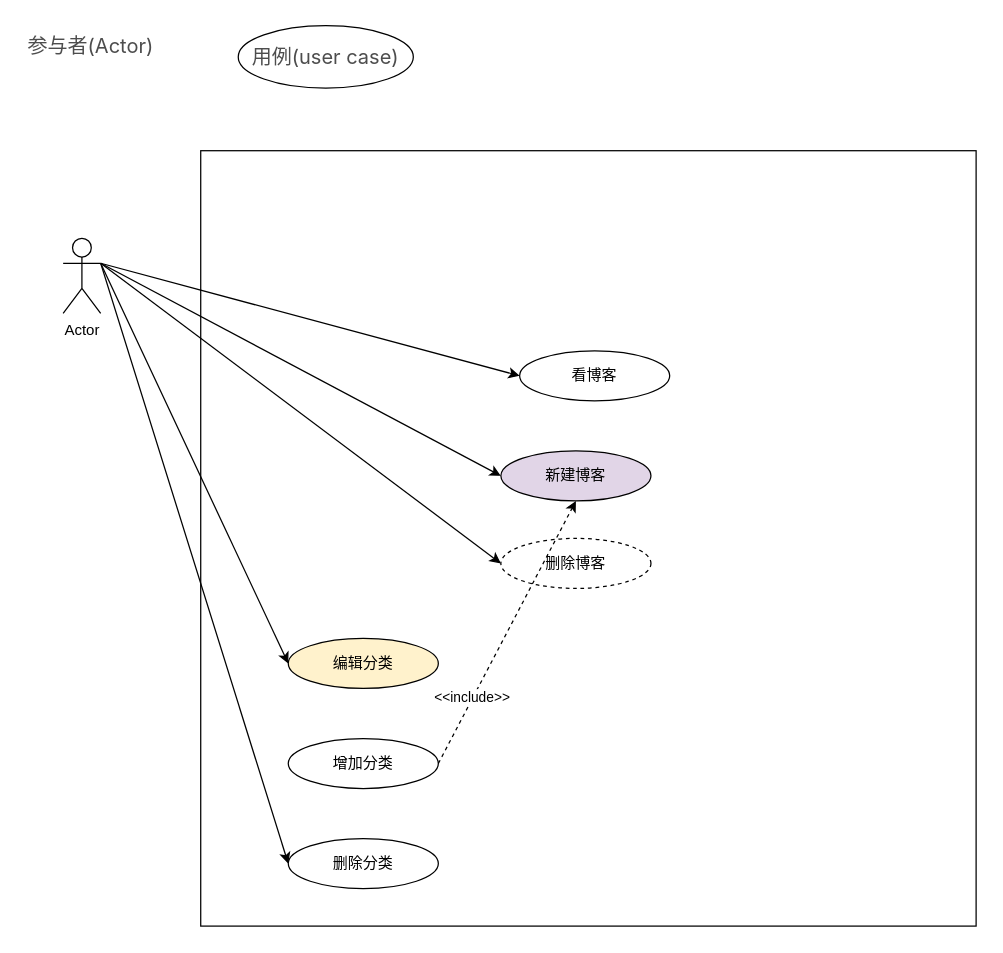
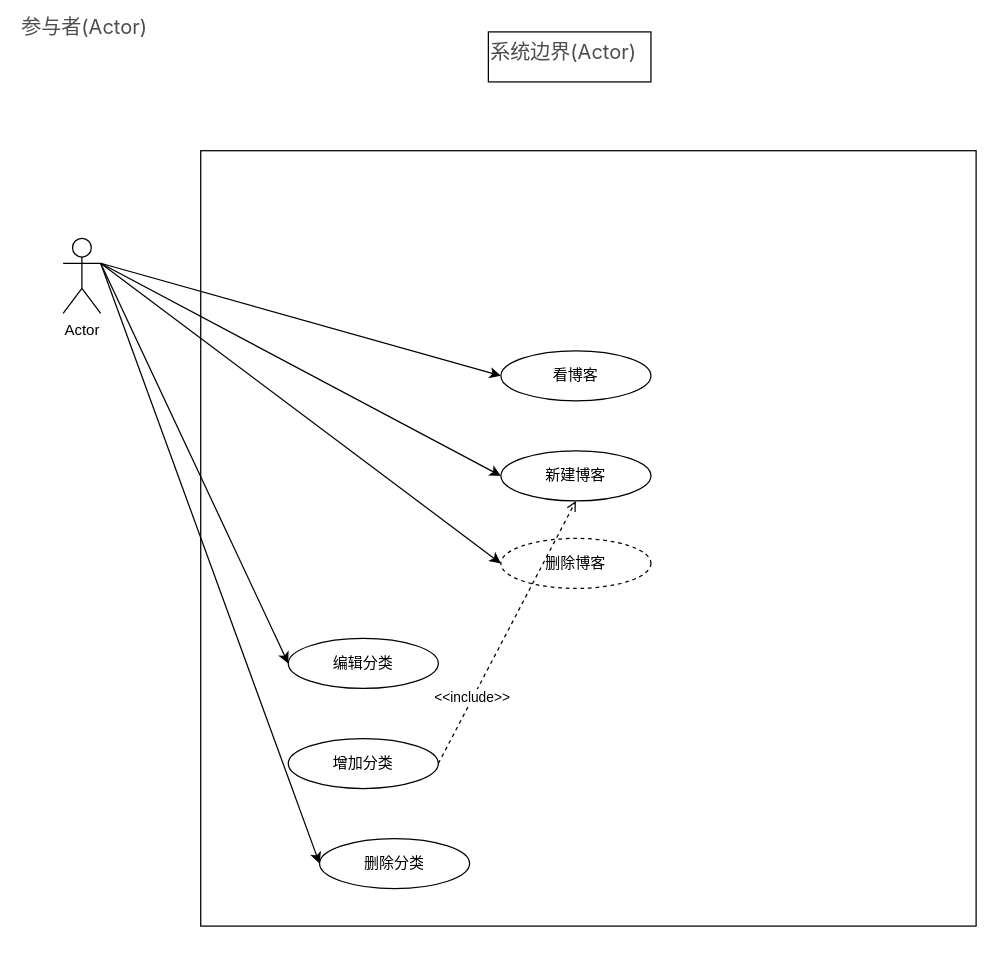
(107, 51) -> (101, 32)
(326, 57) -> none
none -> (569, 57)
(594, 376) -> (576, 376)
(576, 476) -> (576, 476)
(571, 509) -> (572, 507)
(363, 663) -> (363, 663)
(363, 863) -> (394, 863)
